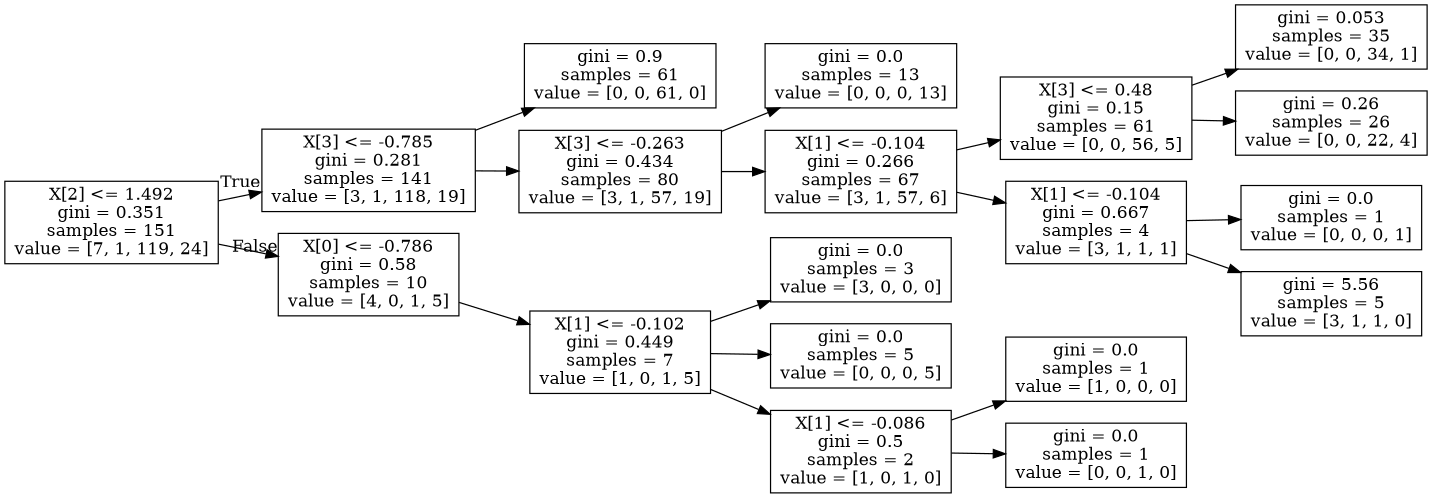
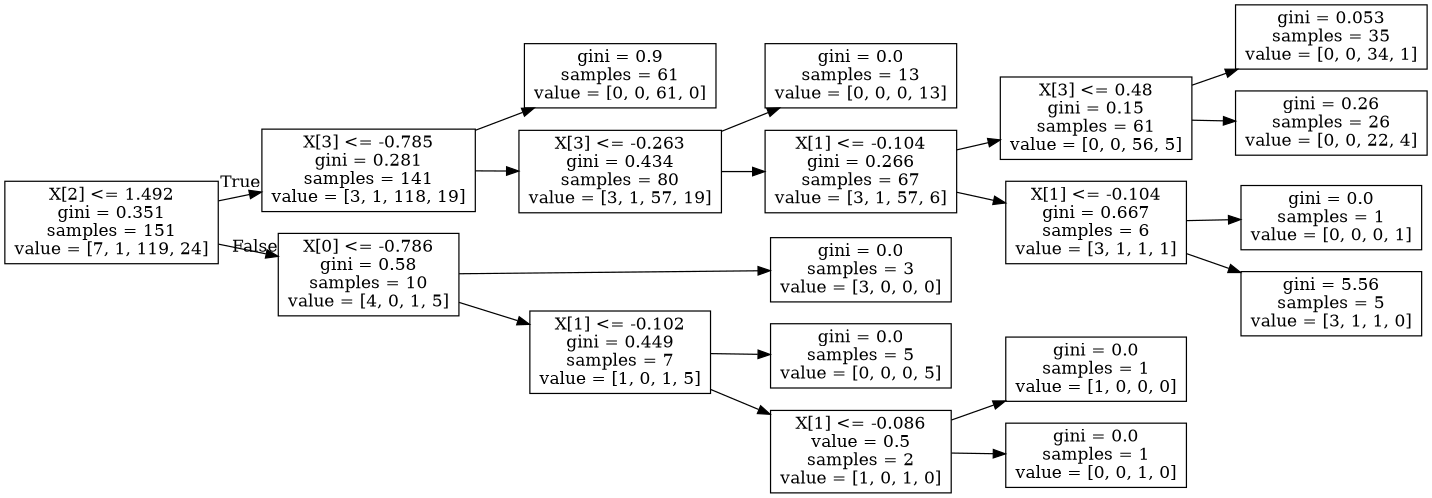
(1096, 222) -> (1096, 222)
(735, 313) -> (609, 272)
(861, 452) -> (861, 452)
